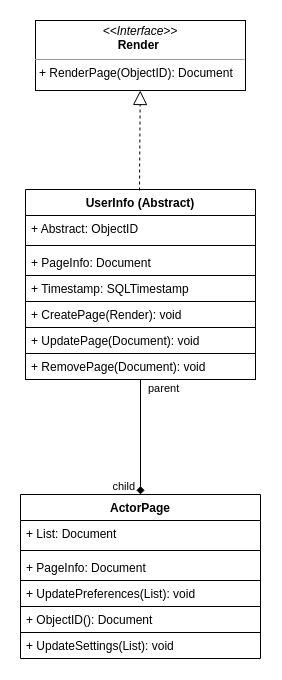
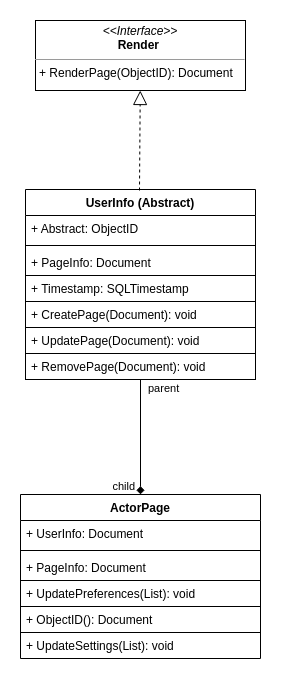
(112, 315) -> (119, 315)
(74, 534) -> (89, 534)
